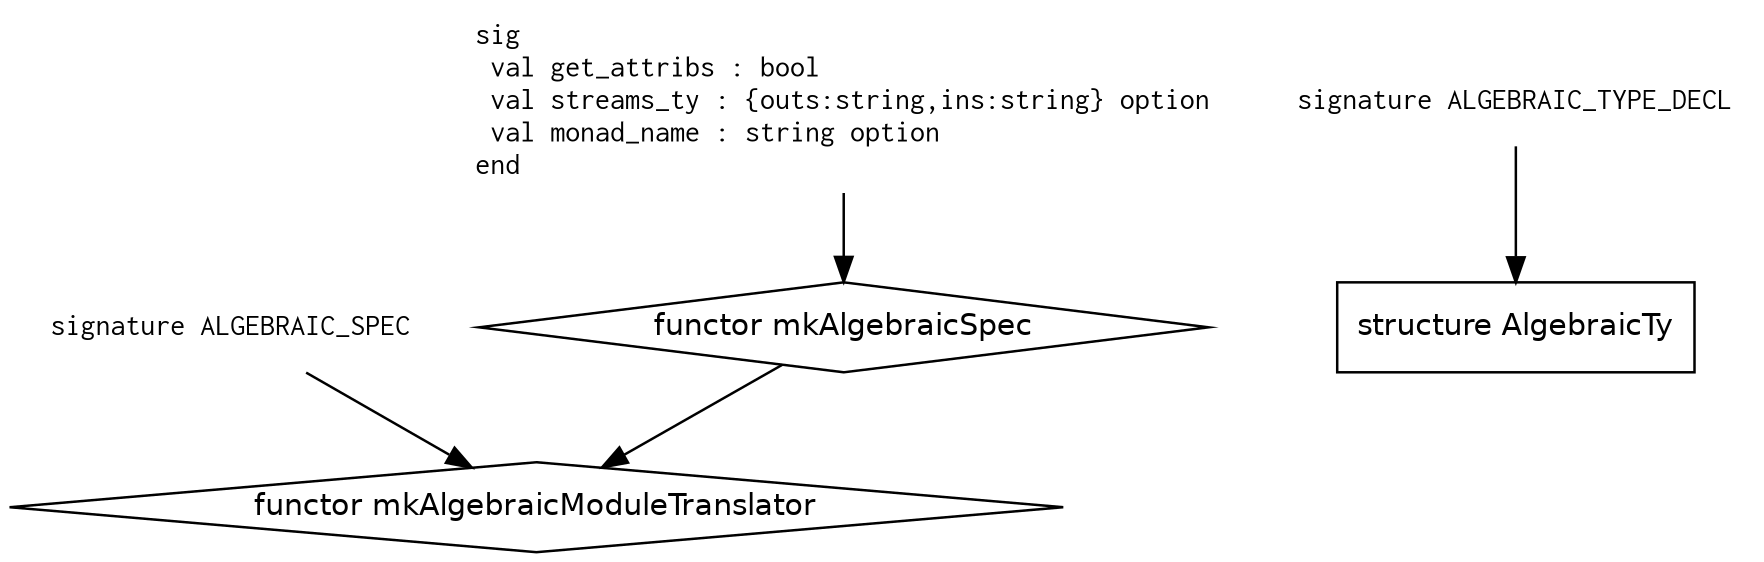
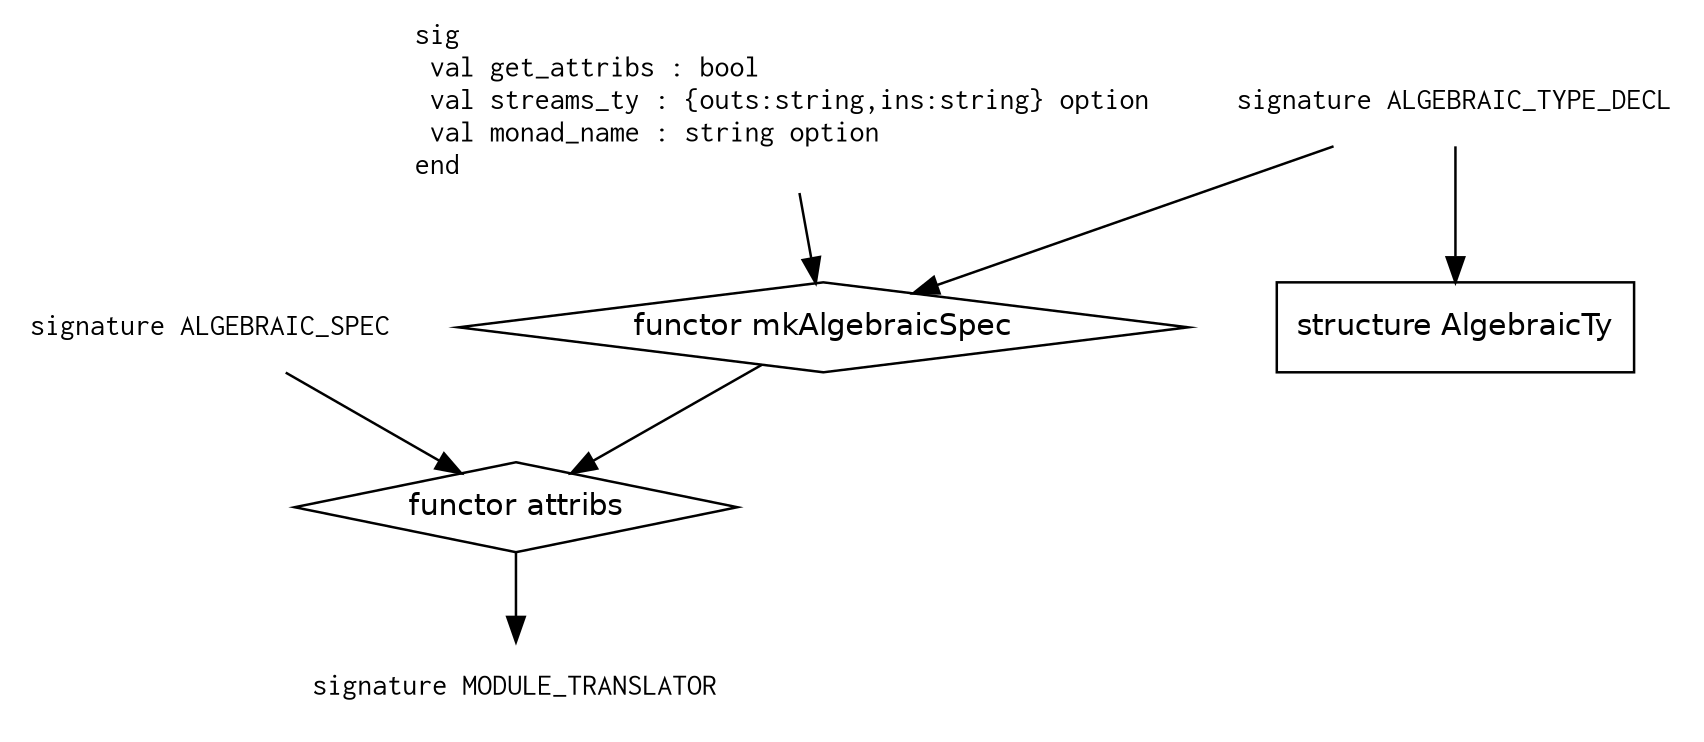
none -> (1135, 216)
(536, 507) -> (516, 507)
none -> (516, 687)
